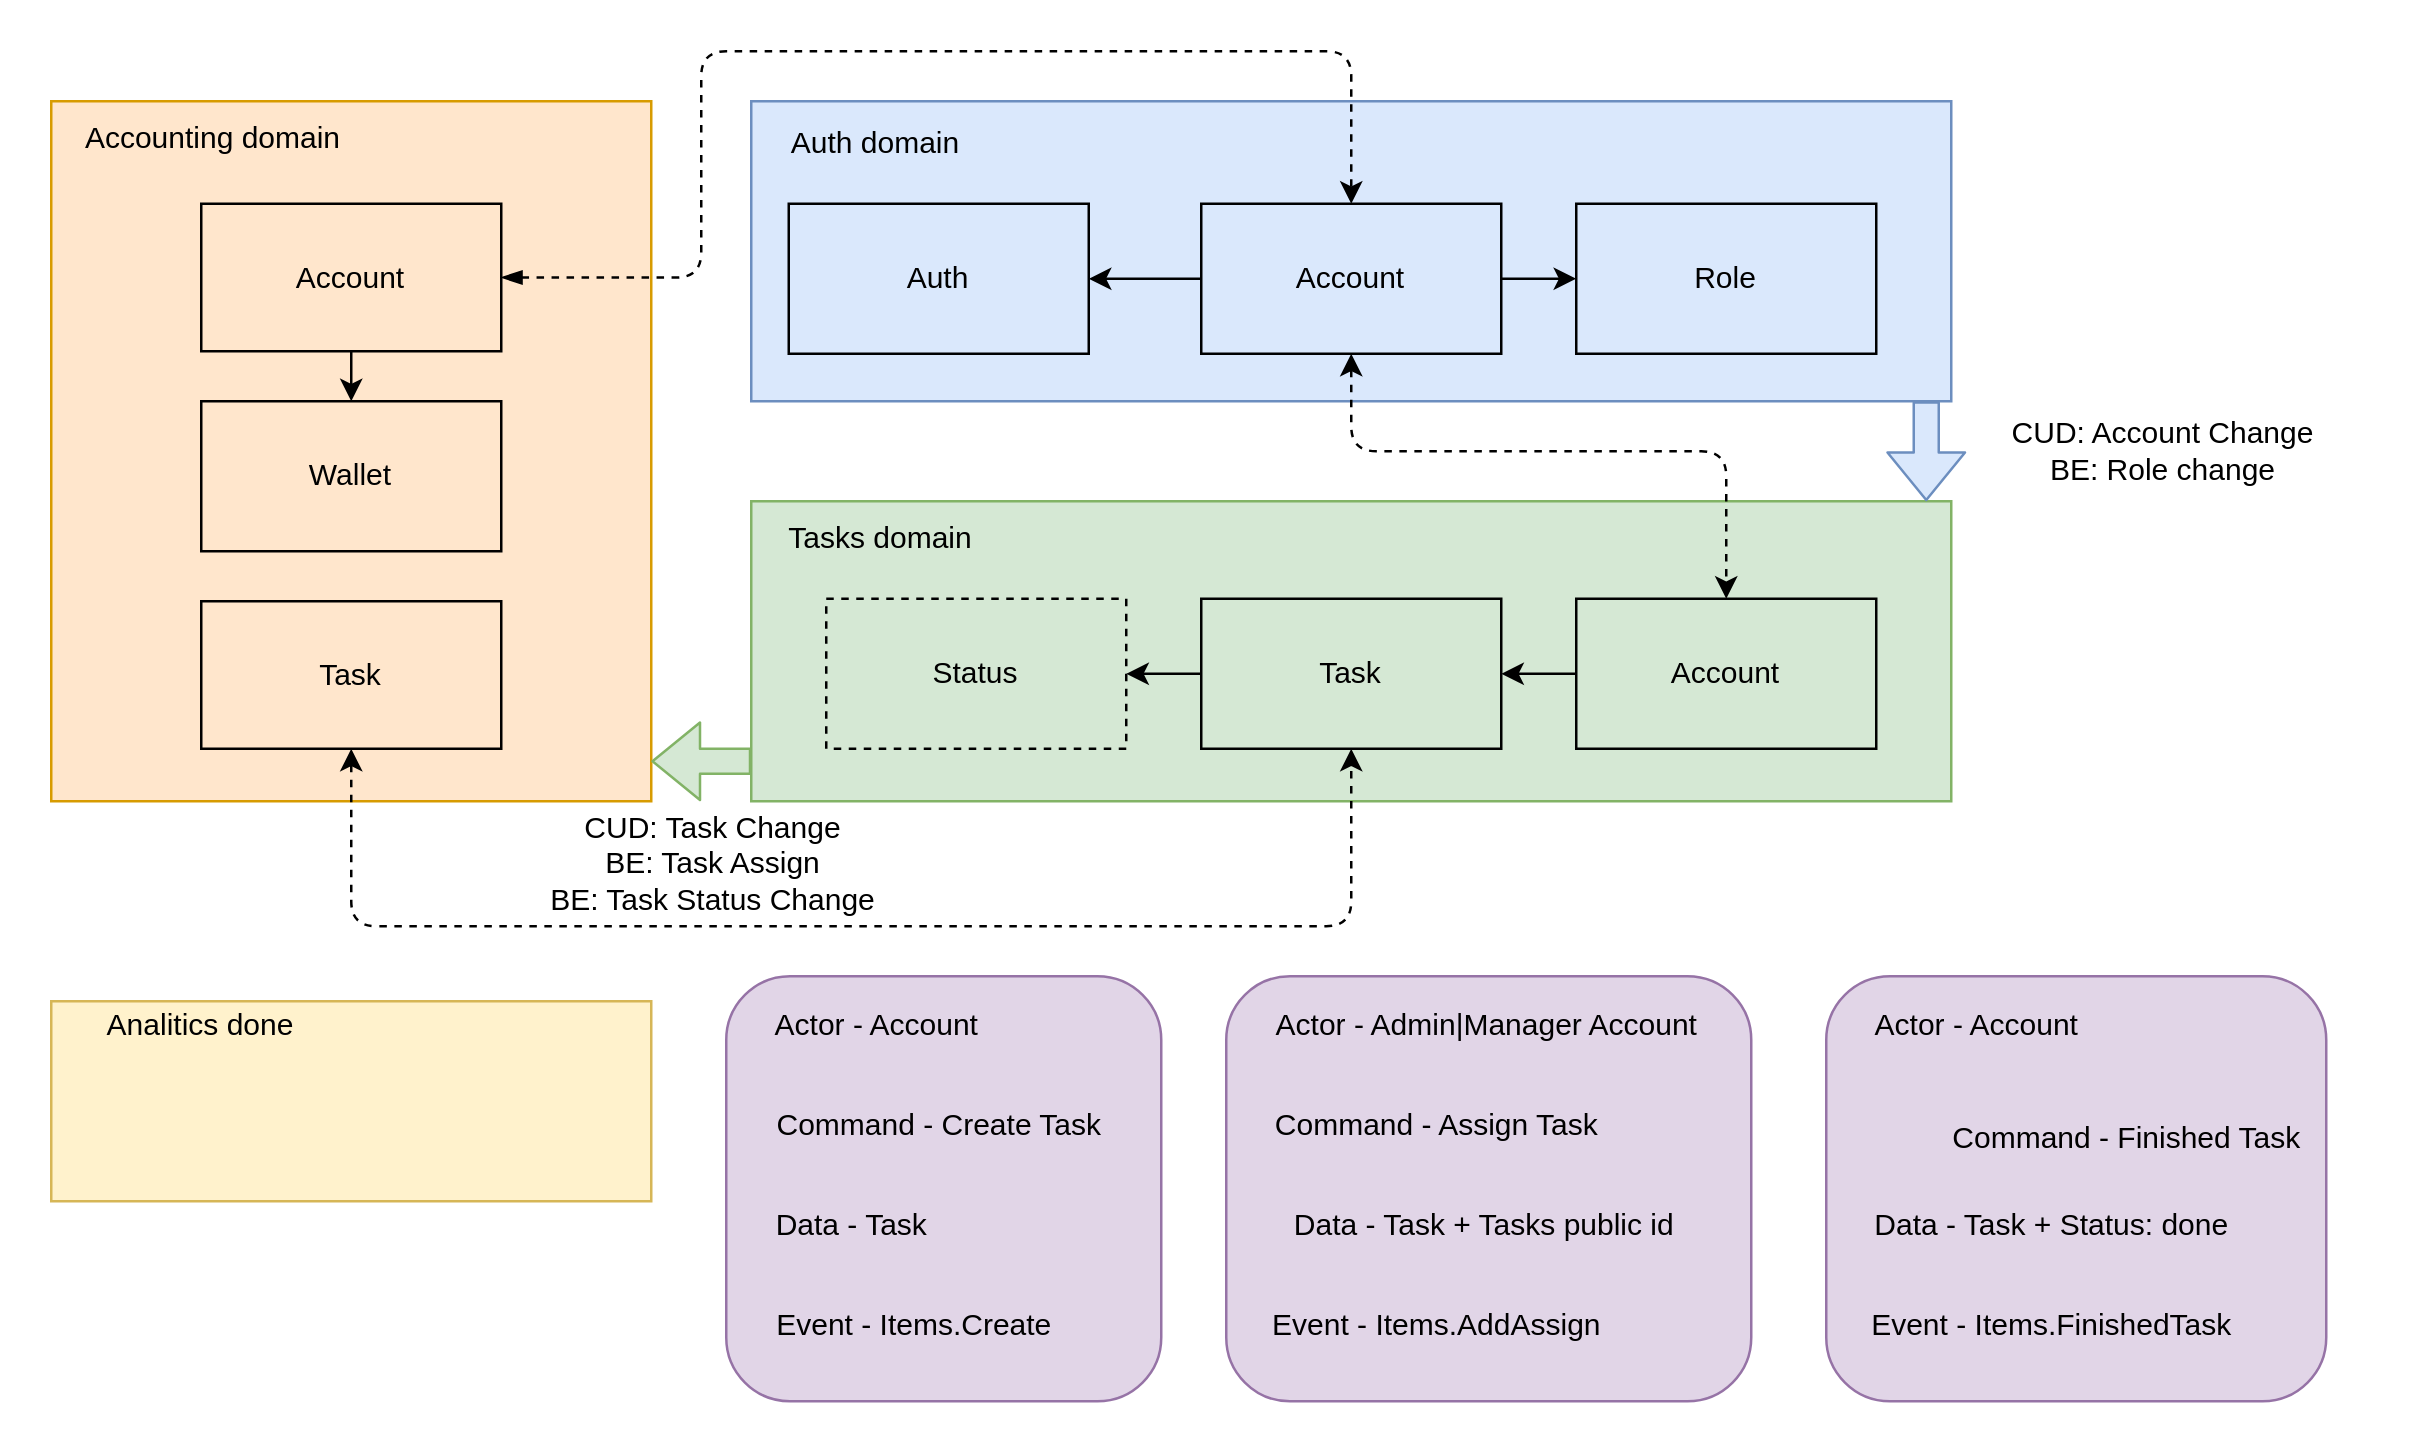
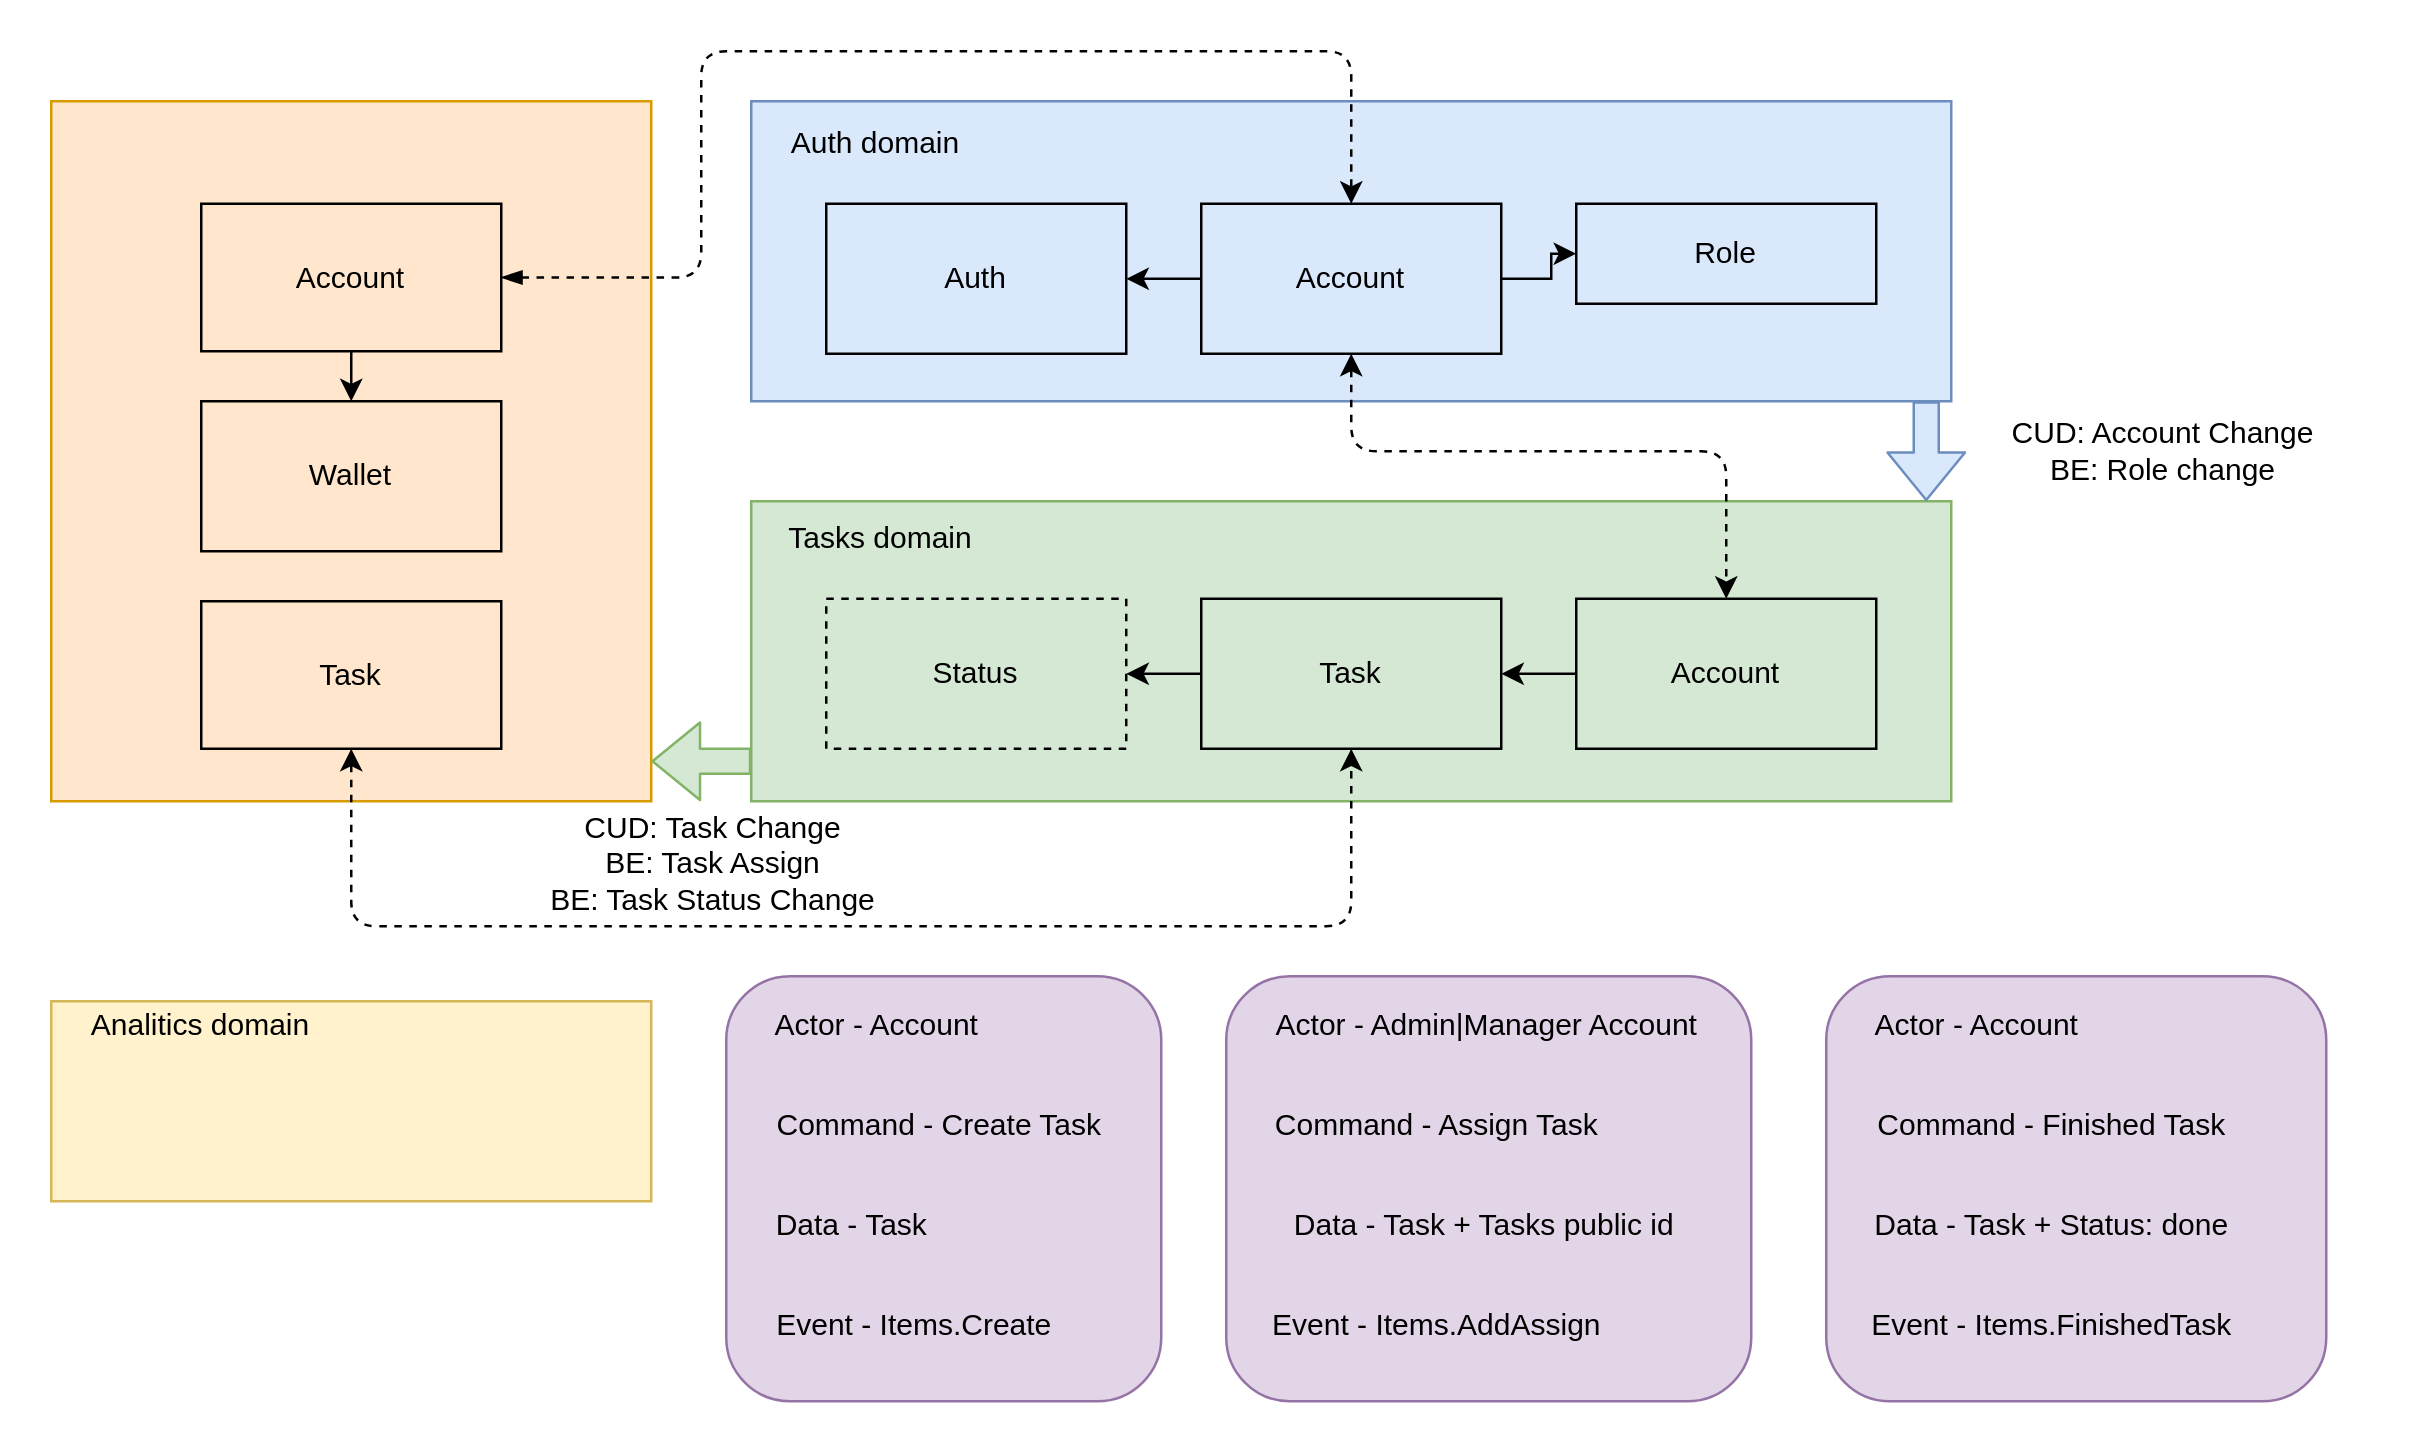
(214, 139) -> none
(939, 279) -> (976, 279)
(1726, 279) -> (1726, 254)
(201, 1026) -> (201, 1026)
(2126, 1139) -> (2051, 1126)
